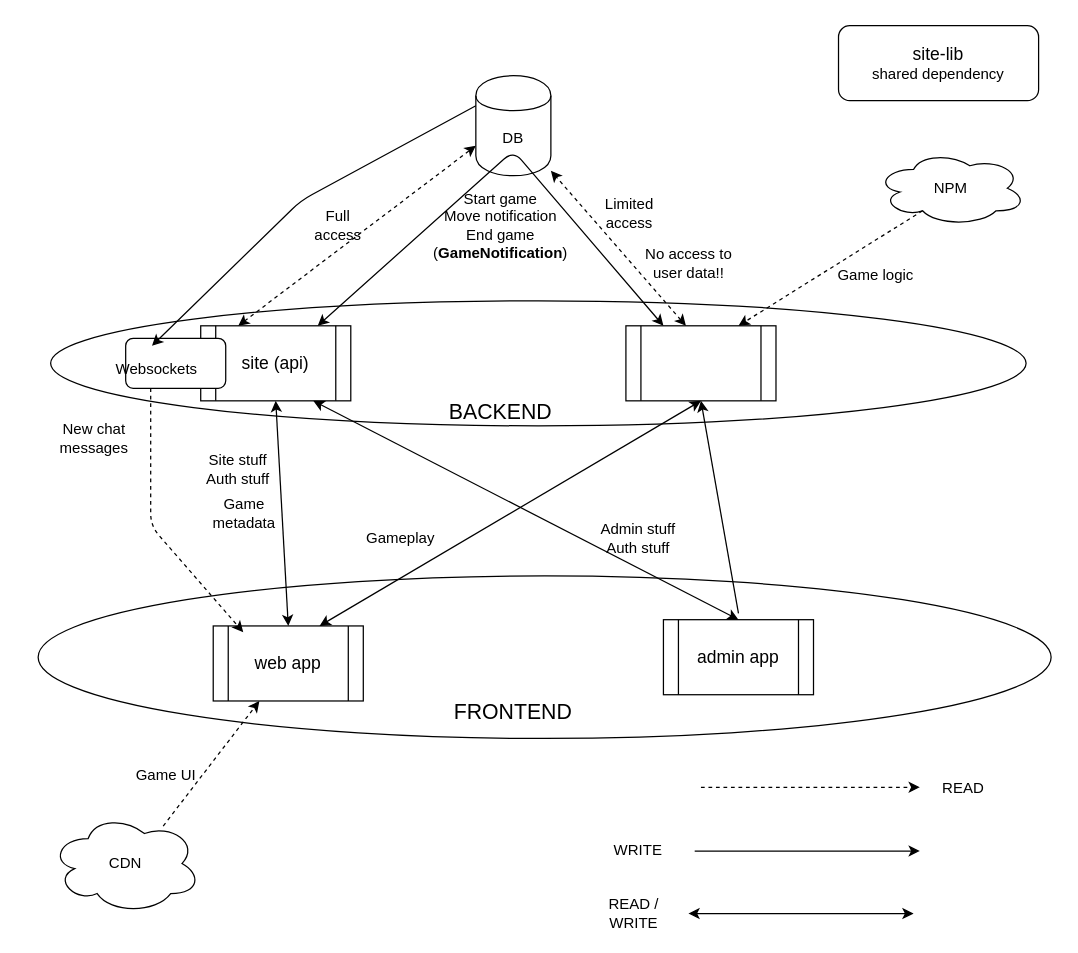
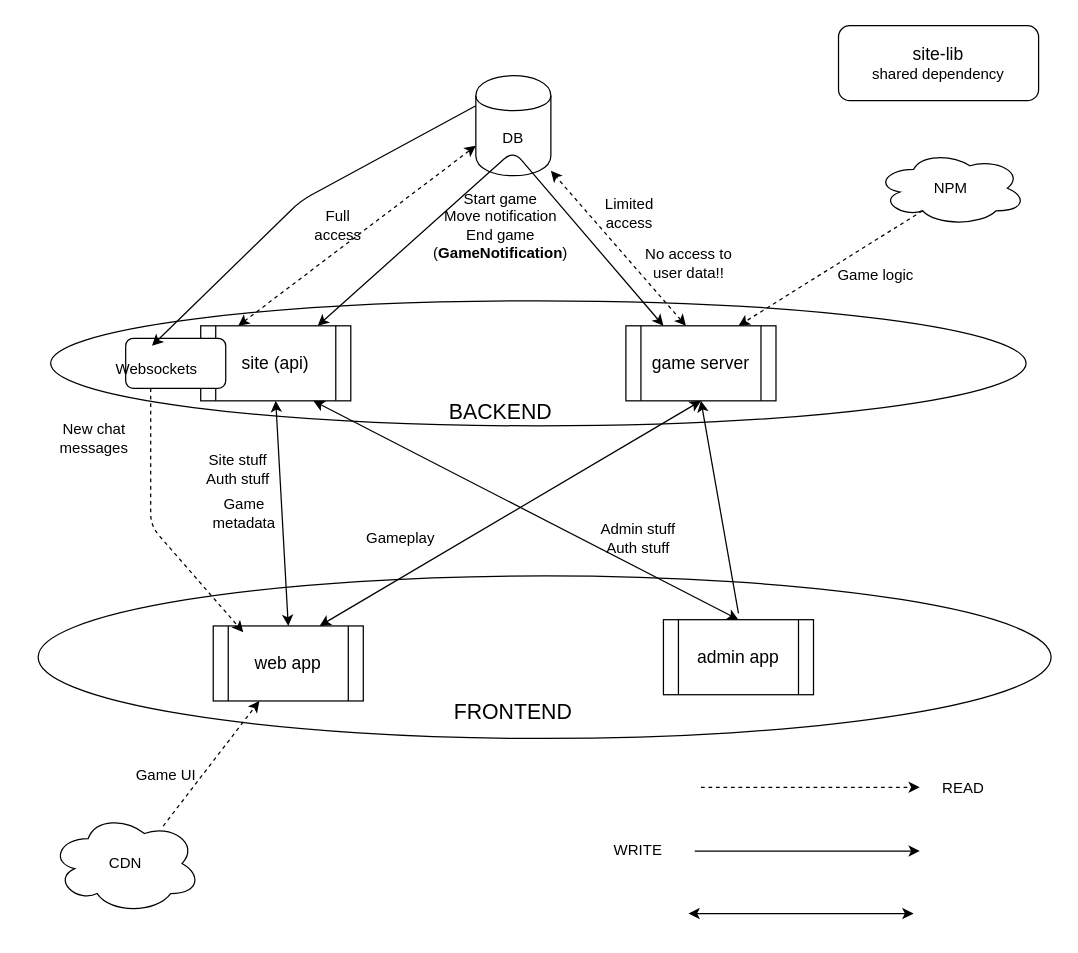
none -> (701, 363)
(633, 913) -> none
